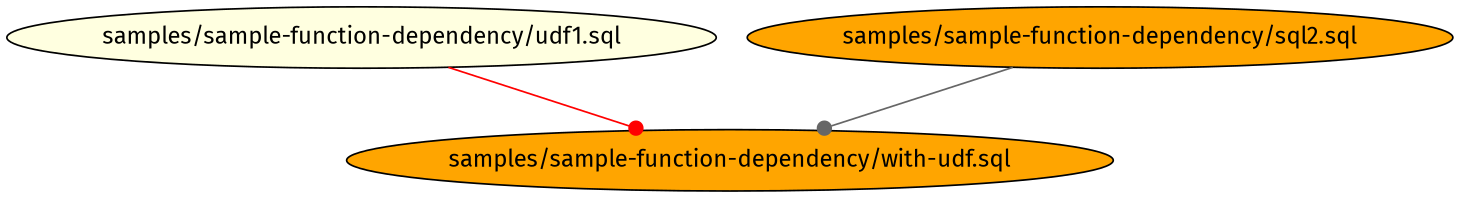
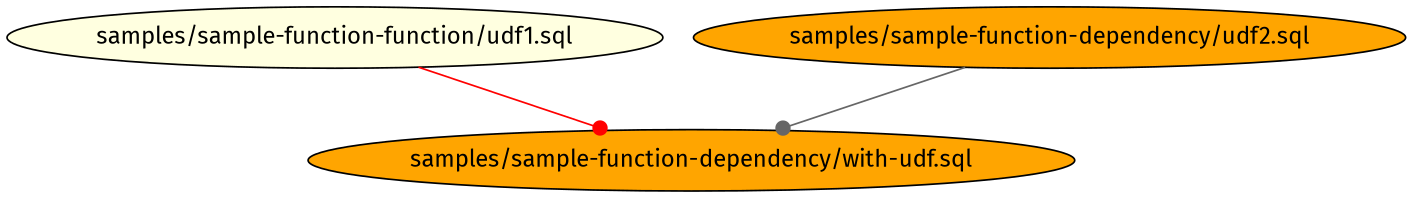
(362, 38) -> (335, 38)
(1100, 38) -> (1050, 38)
